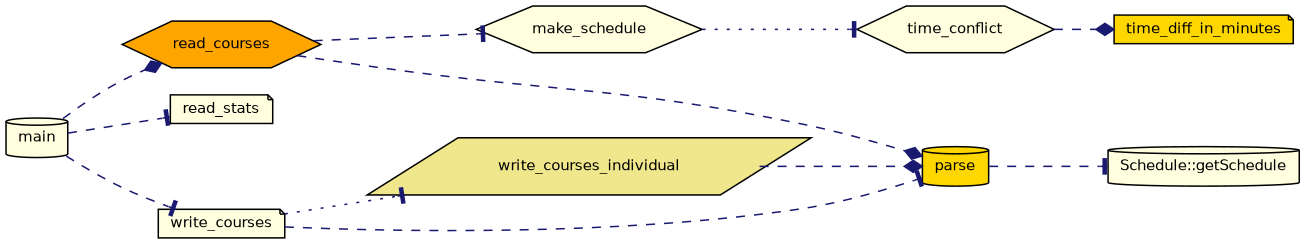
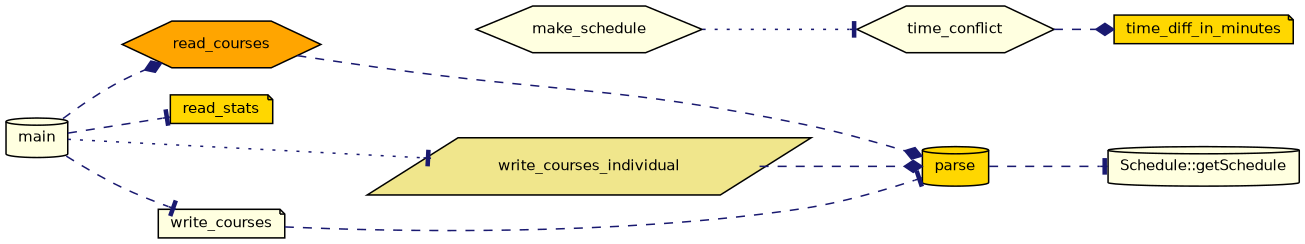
(396, 37) -> none
(222, 109) -> (222, 109)
(341, 205) -> (246, 149)
